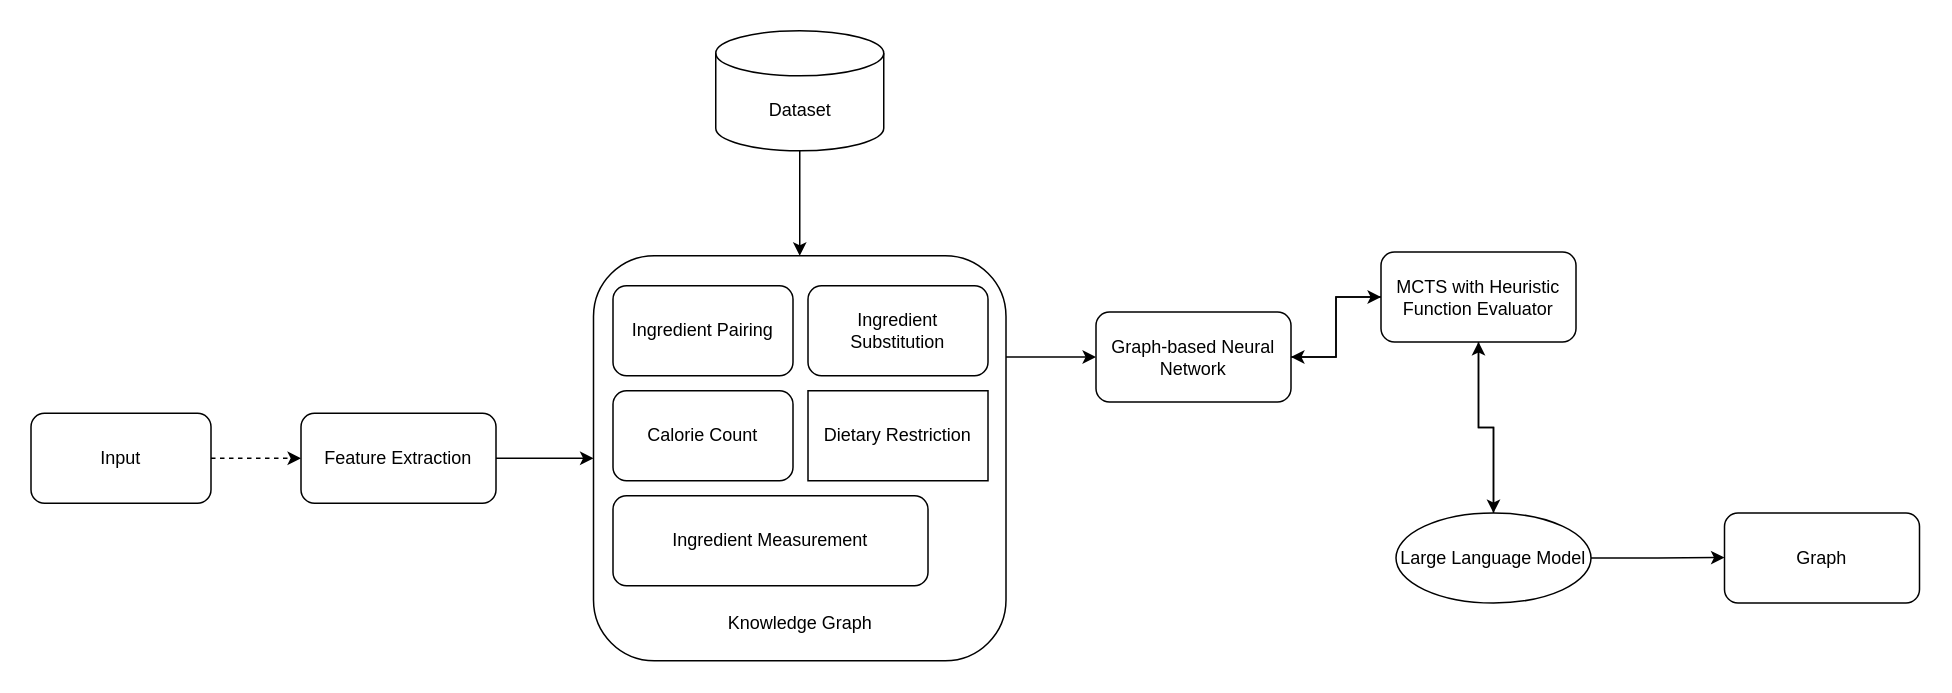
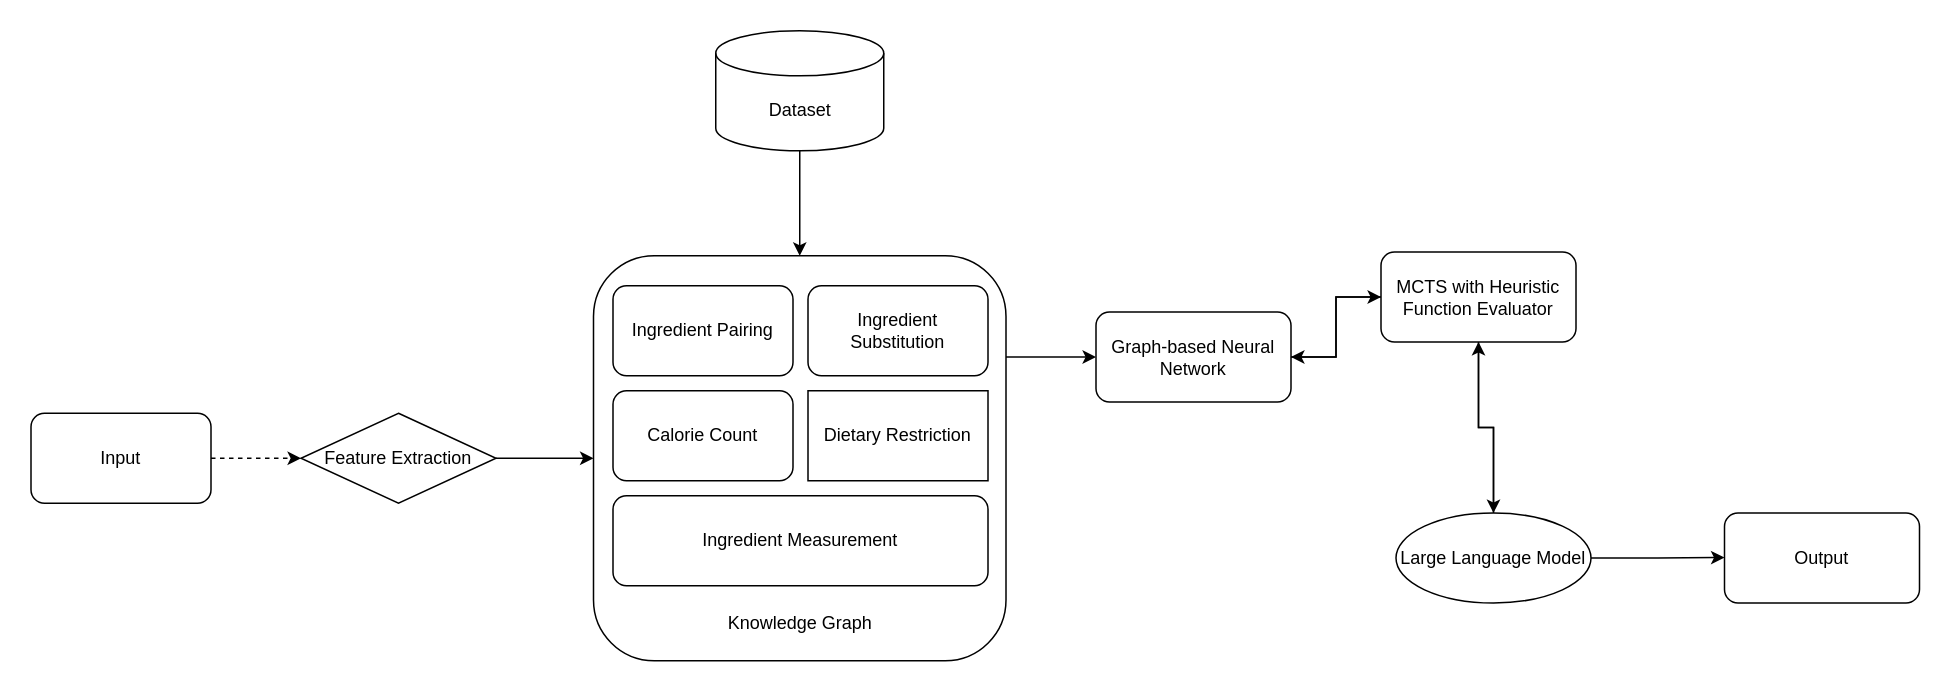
(398, 458) -> (398, 458)
(770, 541) -> (800, 541)
(1822, 559) -> (1822, 559)
